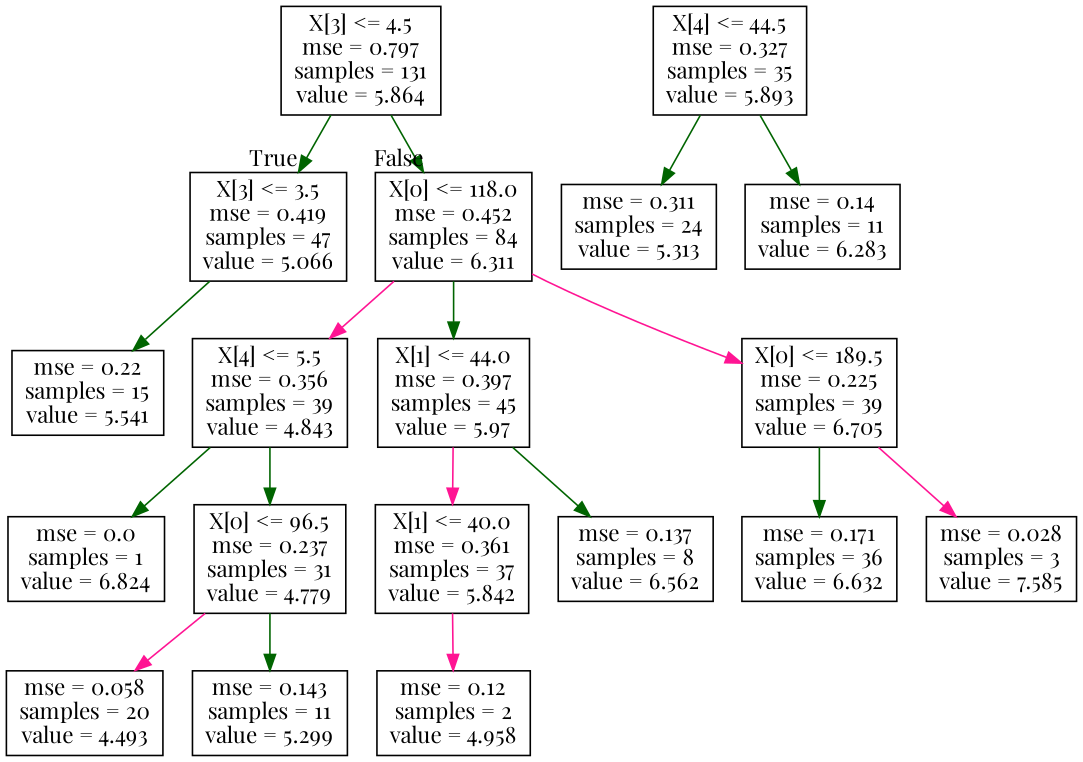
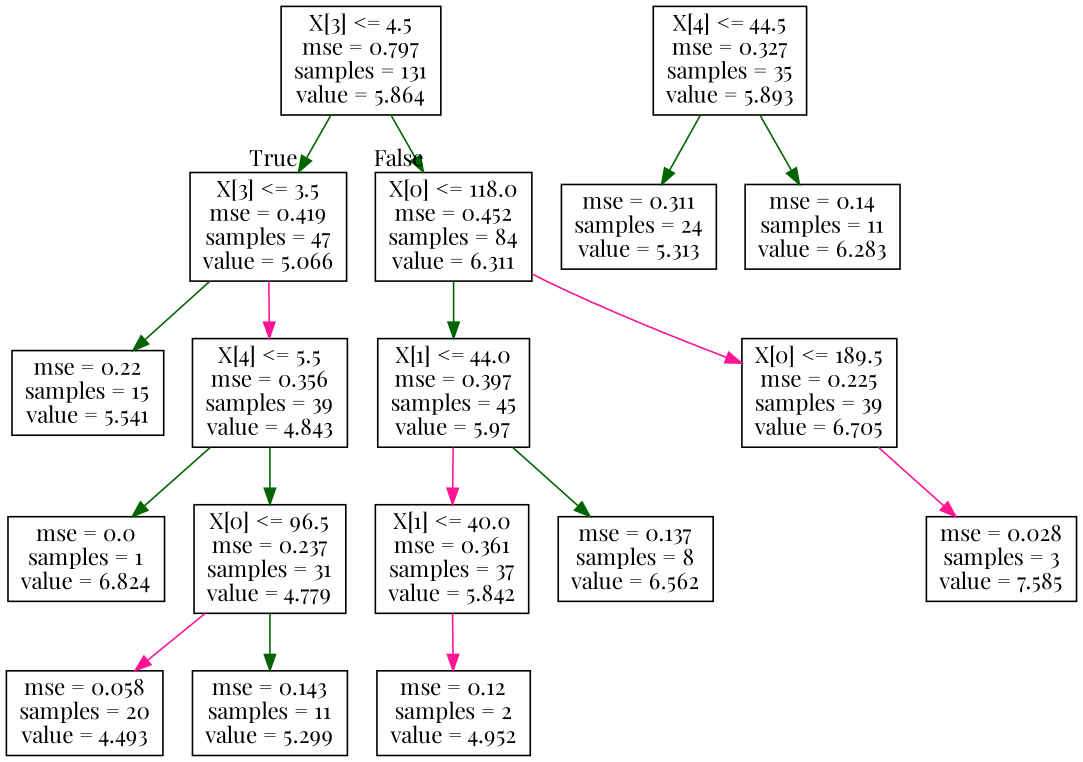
(368, 304) -> (269, 302)
(819, 559) -> none
(454, 713) -> (454, 713)
